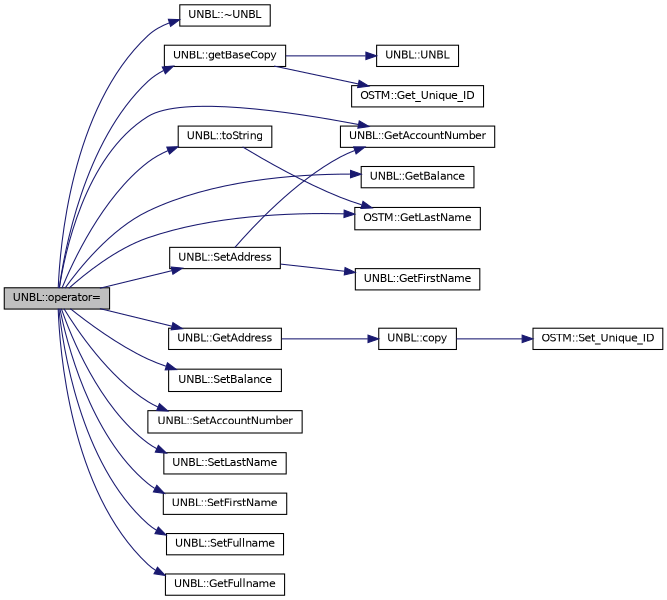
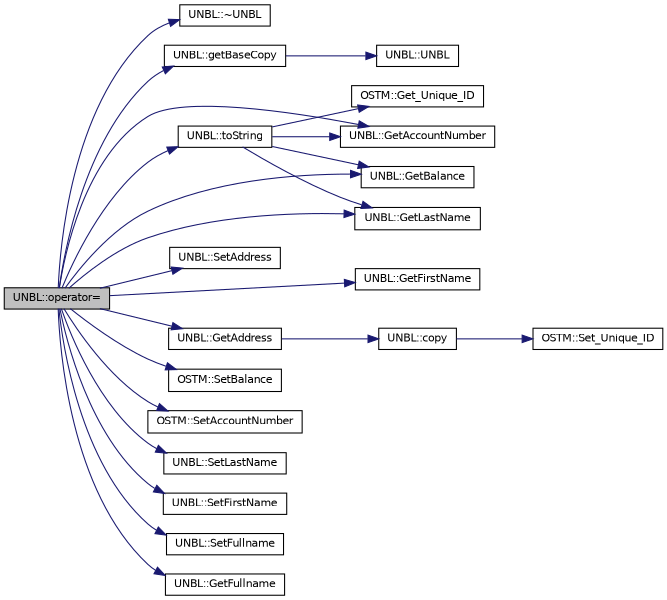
(316, 75) -> (298, 121)
none -> (315, 156)
(290, 193) -> (301, 137)
(418, 219) -> (418, 219)
(313, 268) -> (227, 289)
(225, 380) -> (225, 380)
(225, 422) -> (225, 422)
